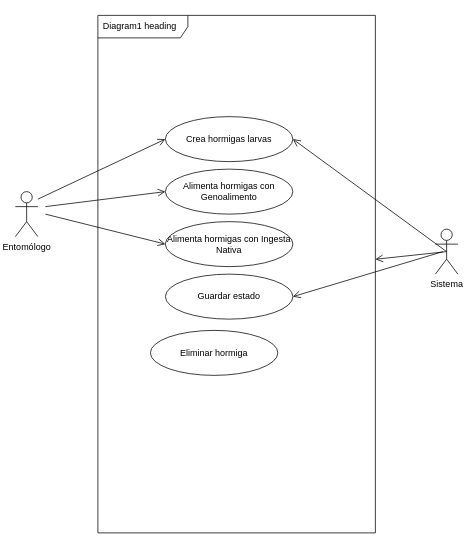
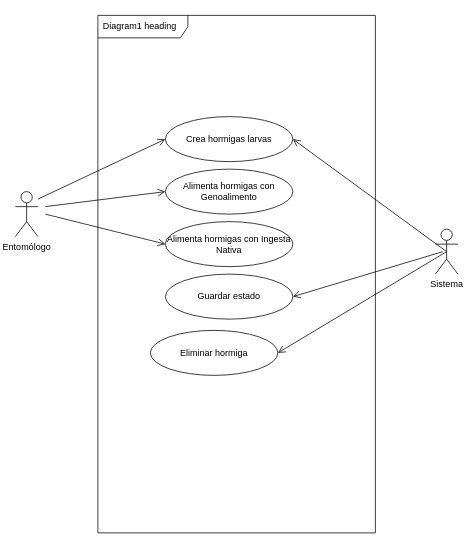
(404, 256) -> (362, 303)
